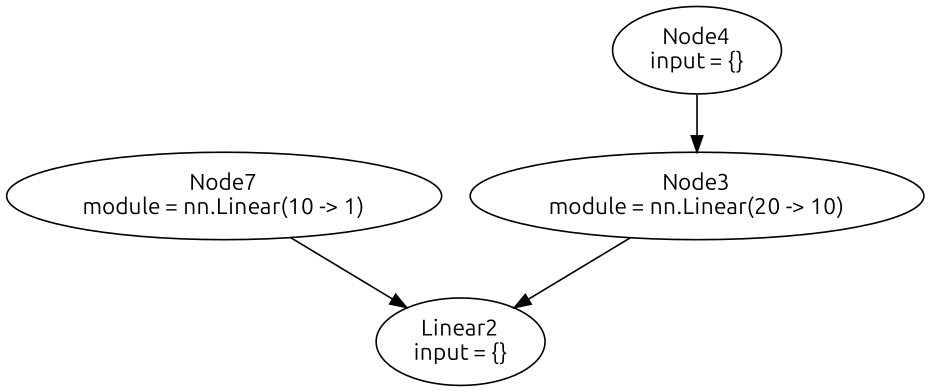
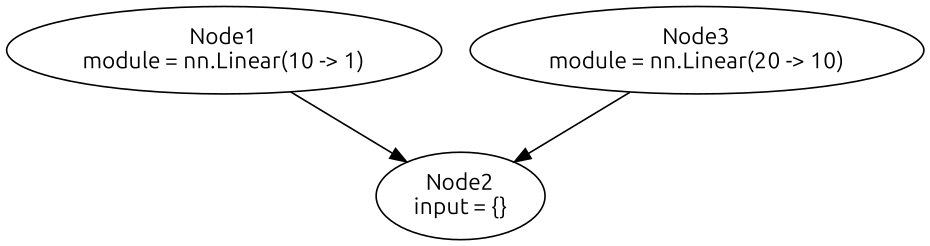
(697, 50) -> none
(224, 196) -> (224, 50)
(461, 342) -> (461, 196)
